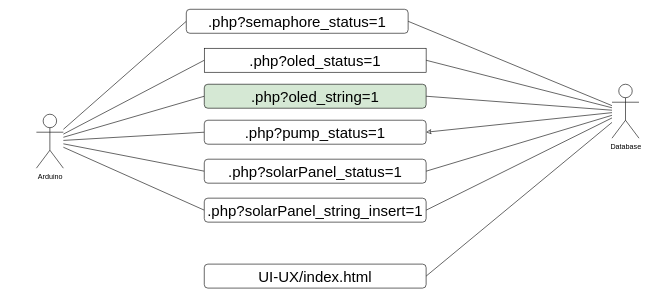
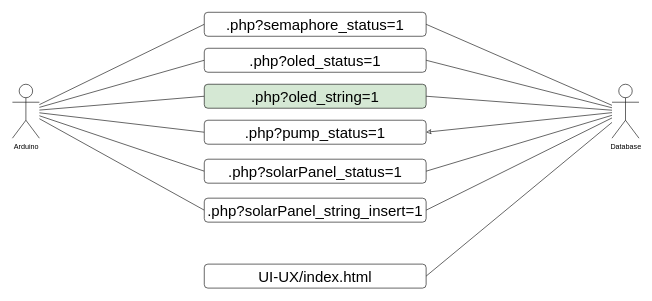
(297, 21) -> (315, 24)
(315, 60) -> (315, 60)
(50, 141) -> (26, 111)
